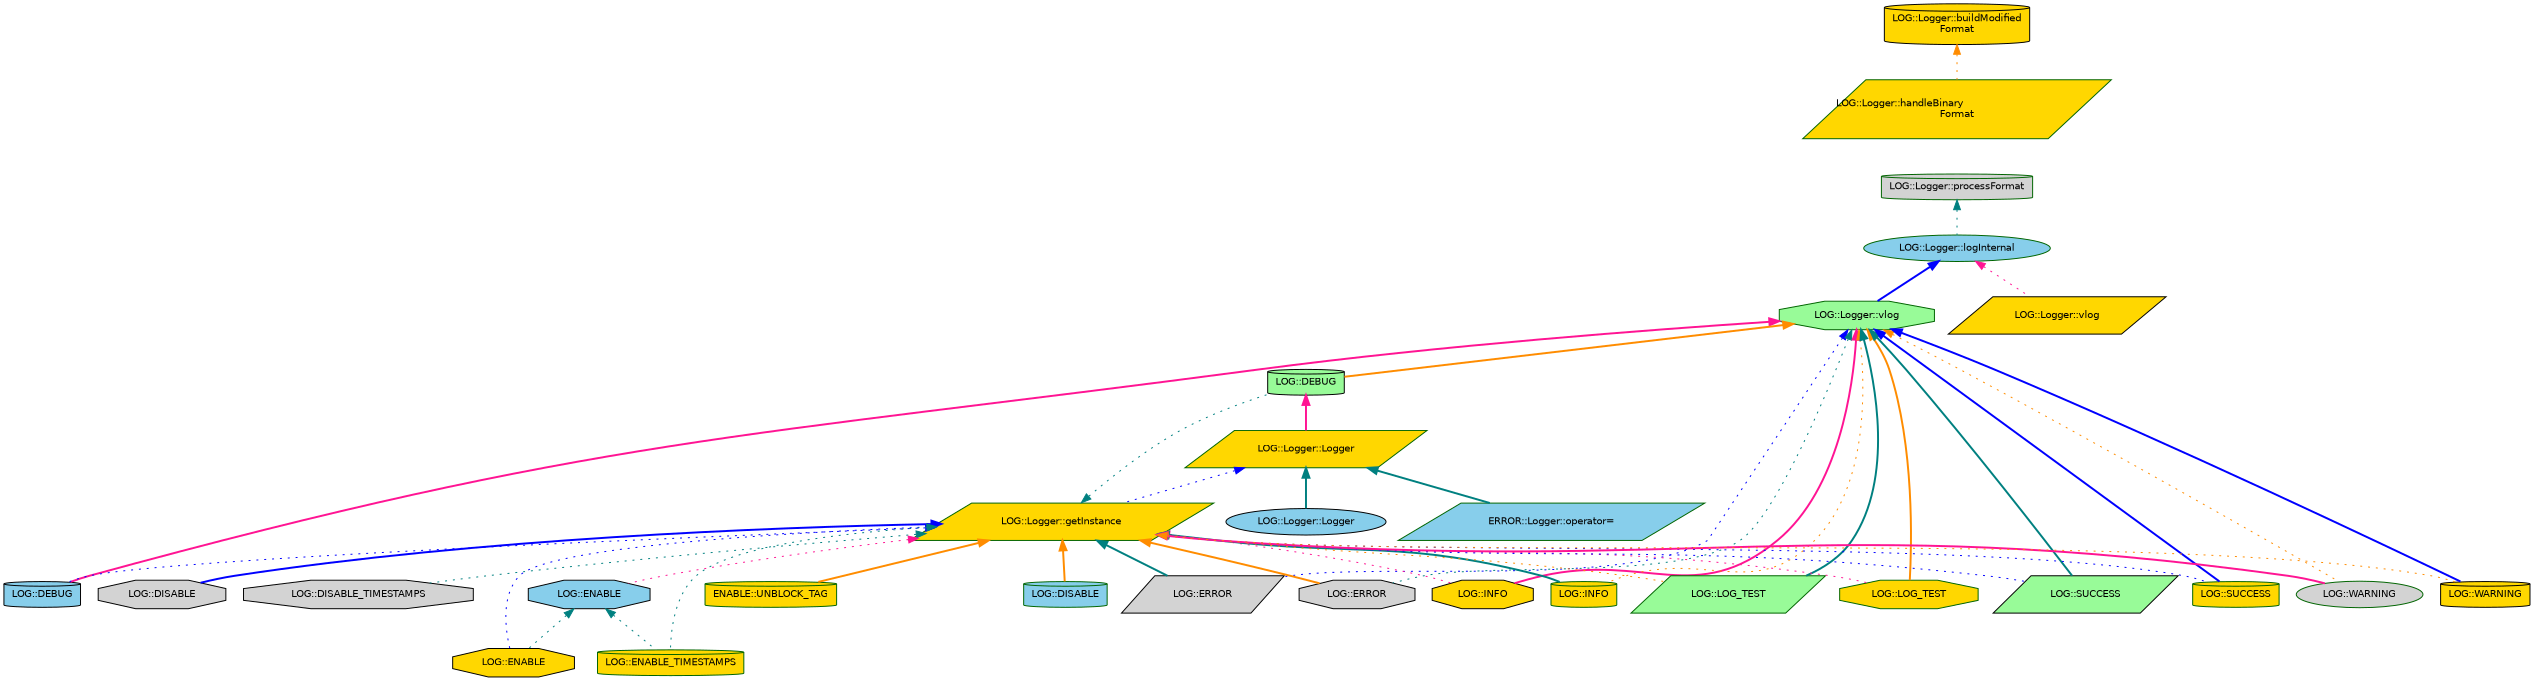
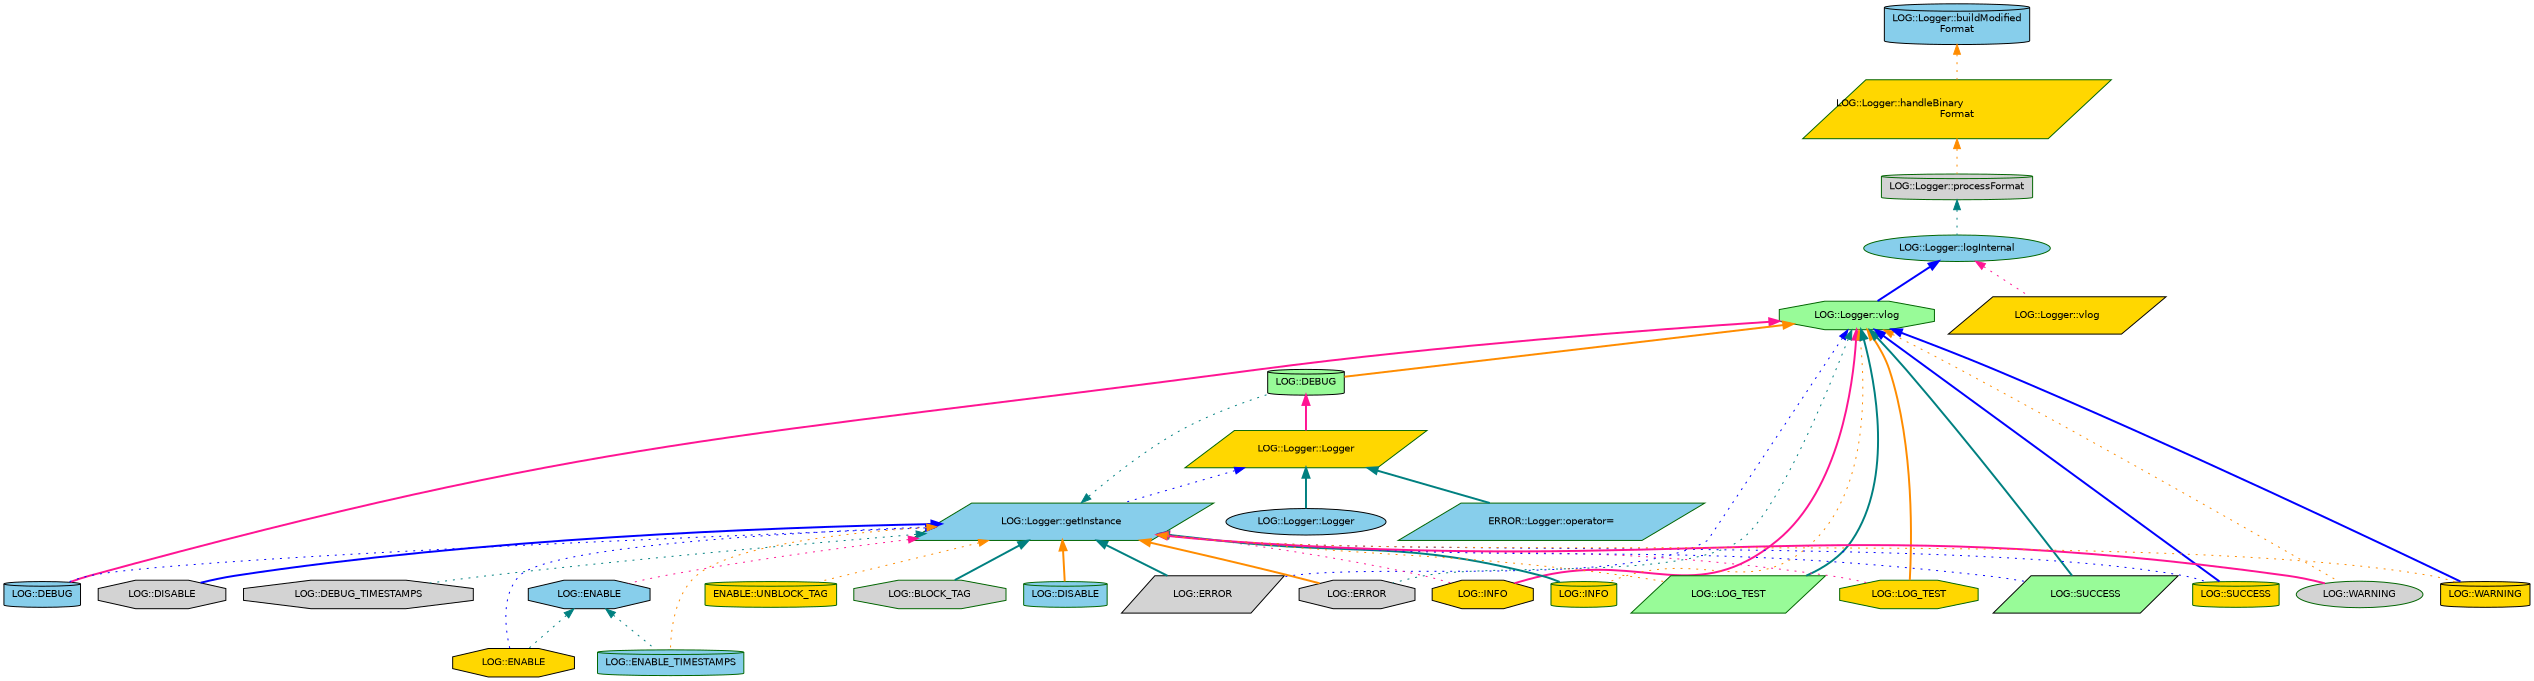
(1957, 24) -> (1957, 24)
none -> (1957, 161)
(1061, 522) -> (1061, 522)
(731, 558) -> (731, 558)
(899, 562) -> (899, 562)
(358, 594) -> (358, 594)
none -> (930, 594)
(671, 663) -> (671, 663)
